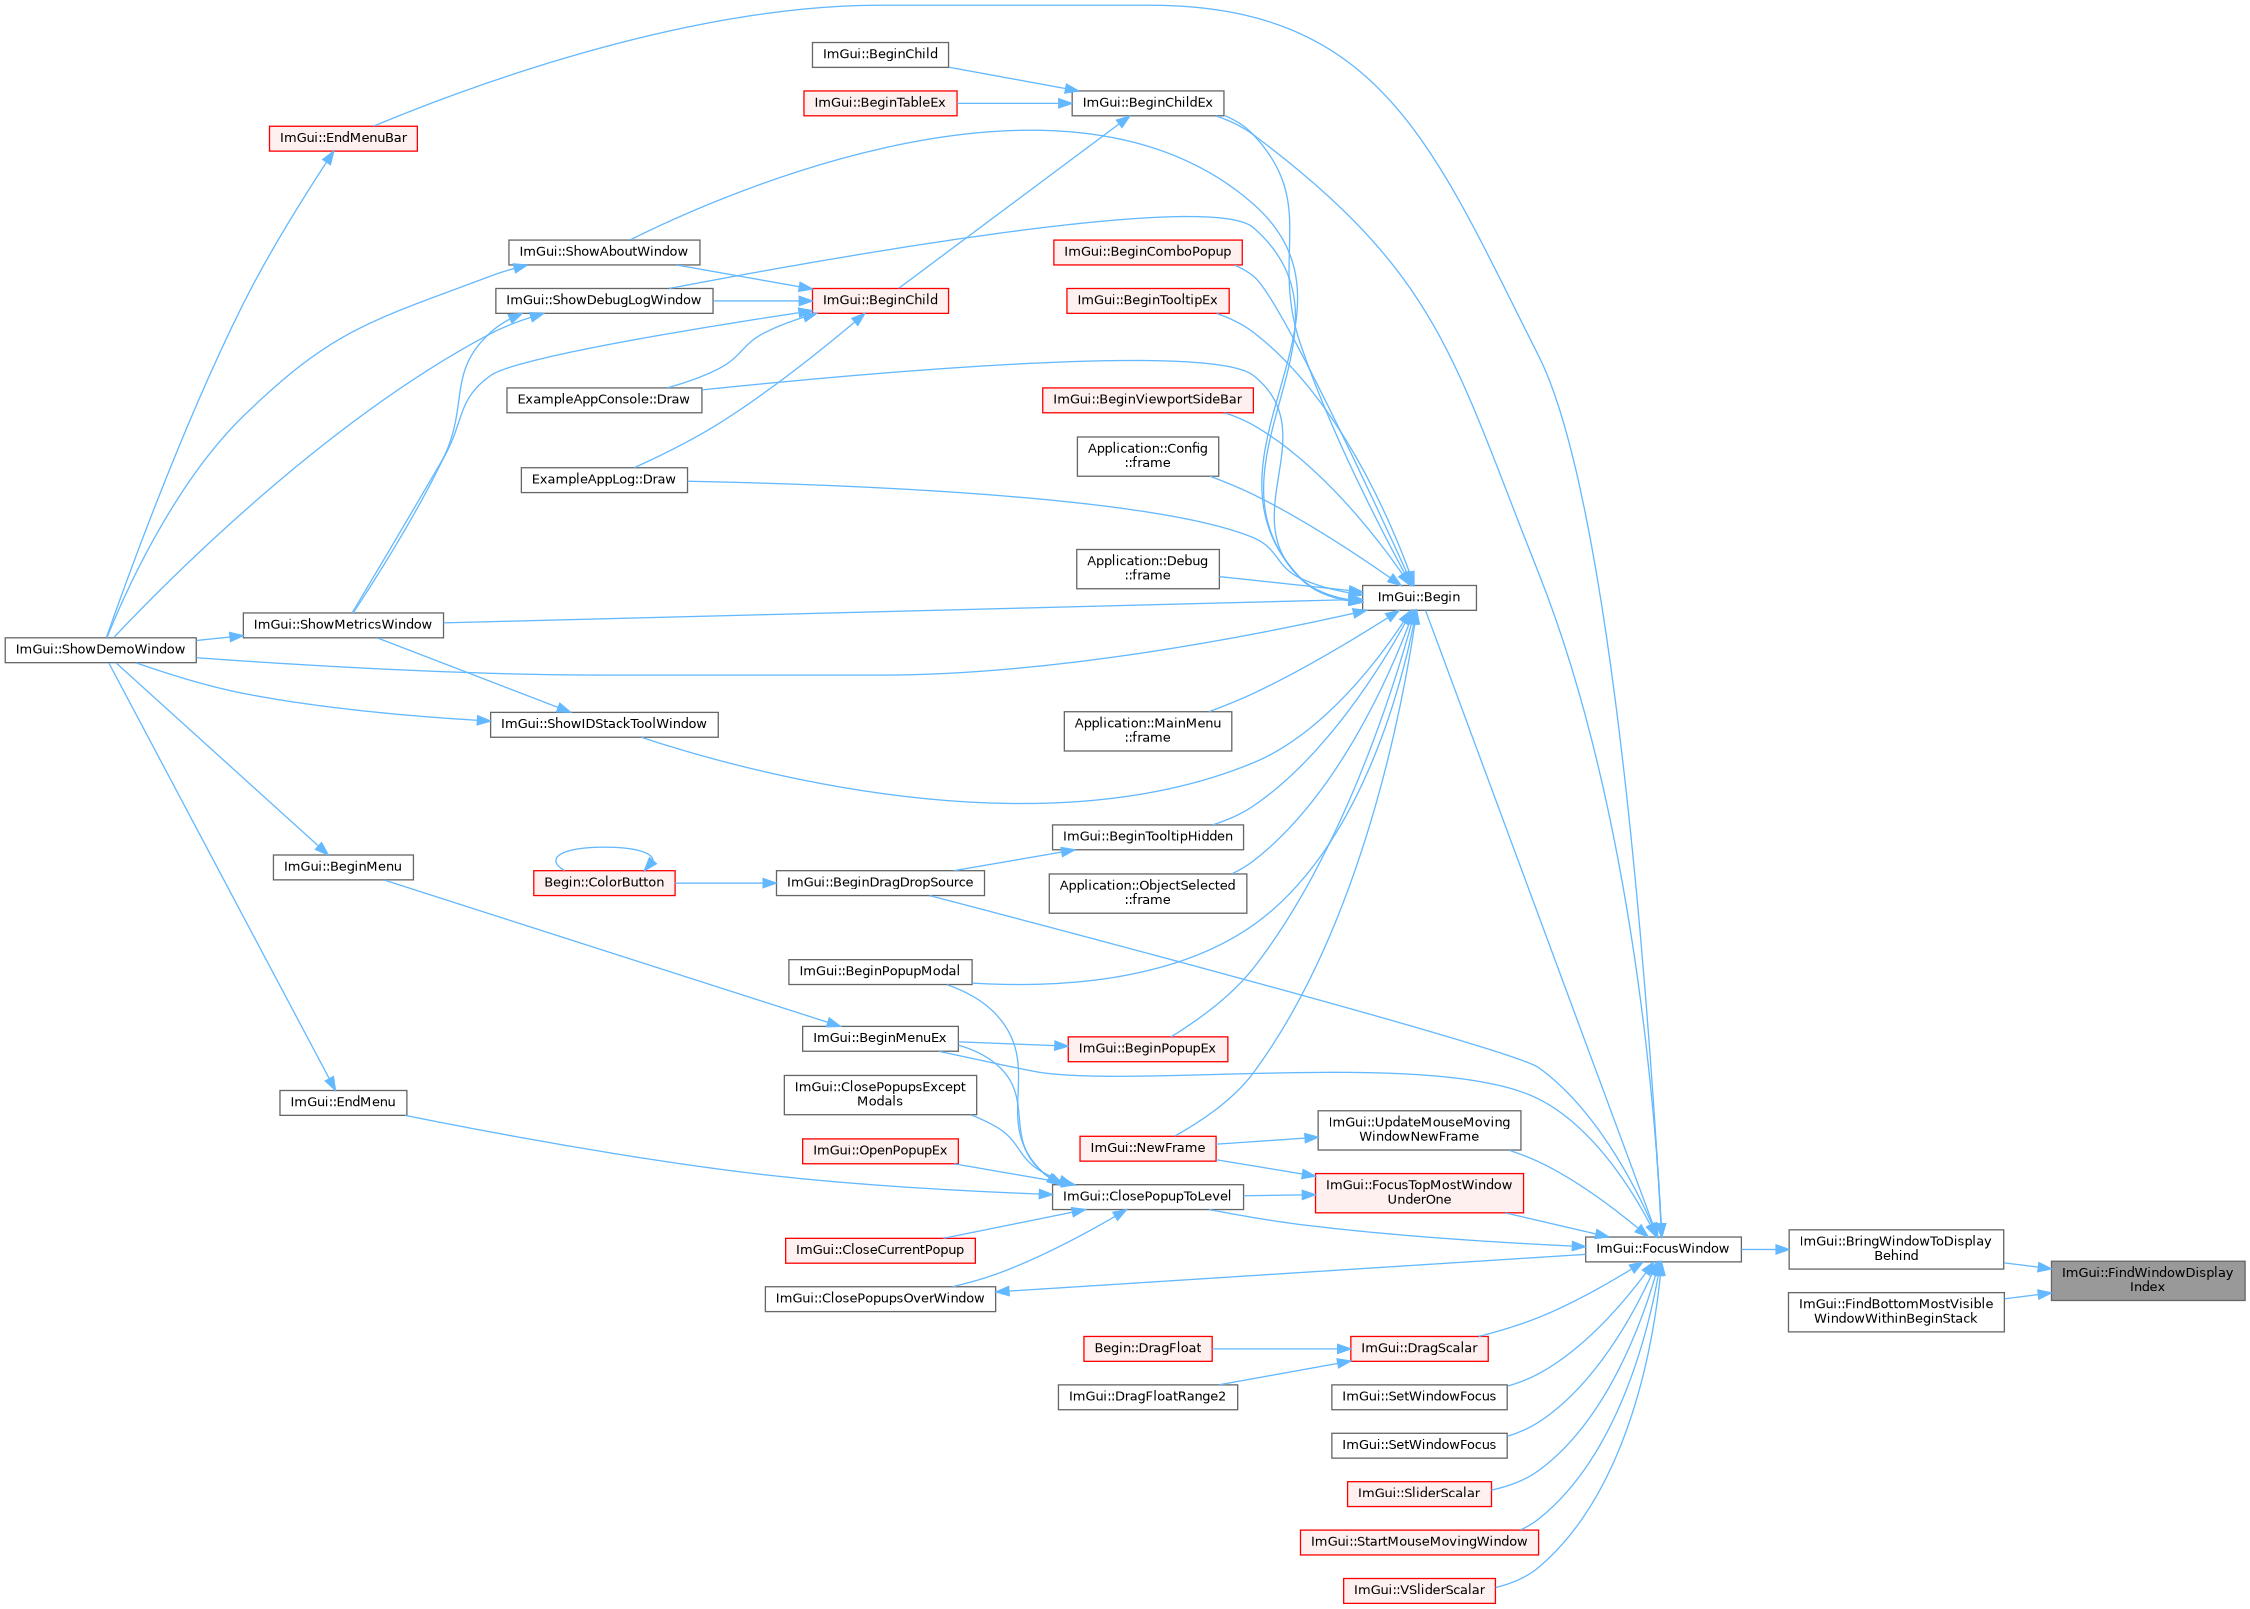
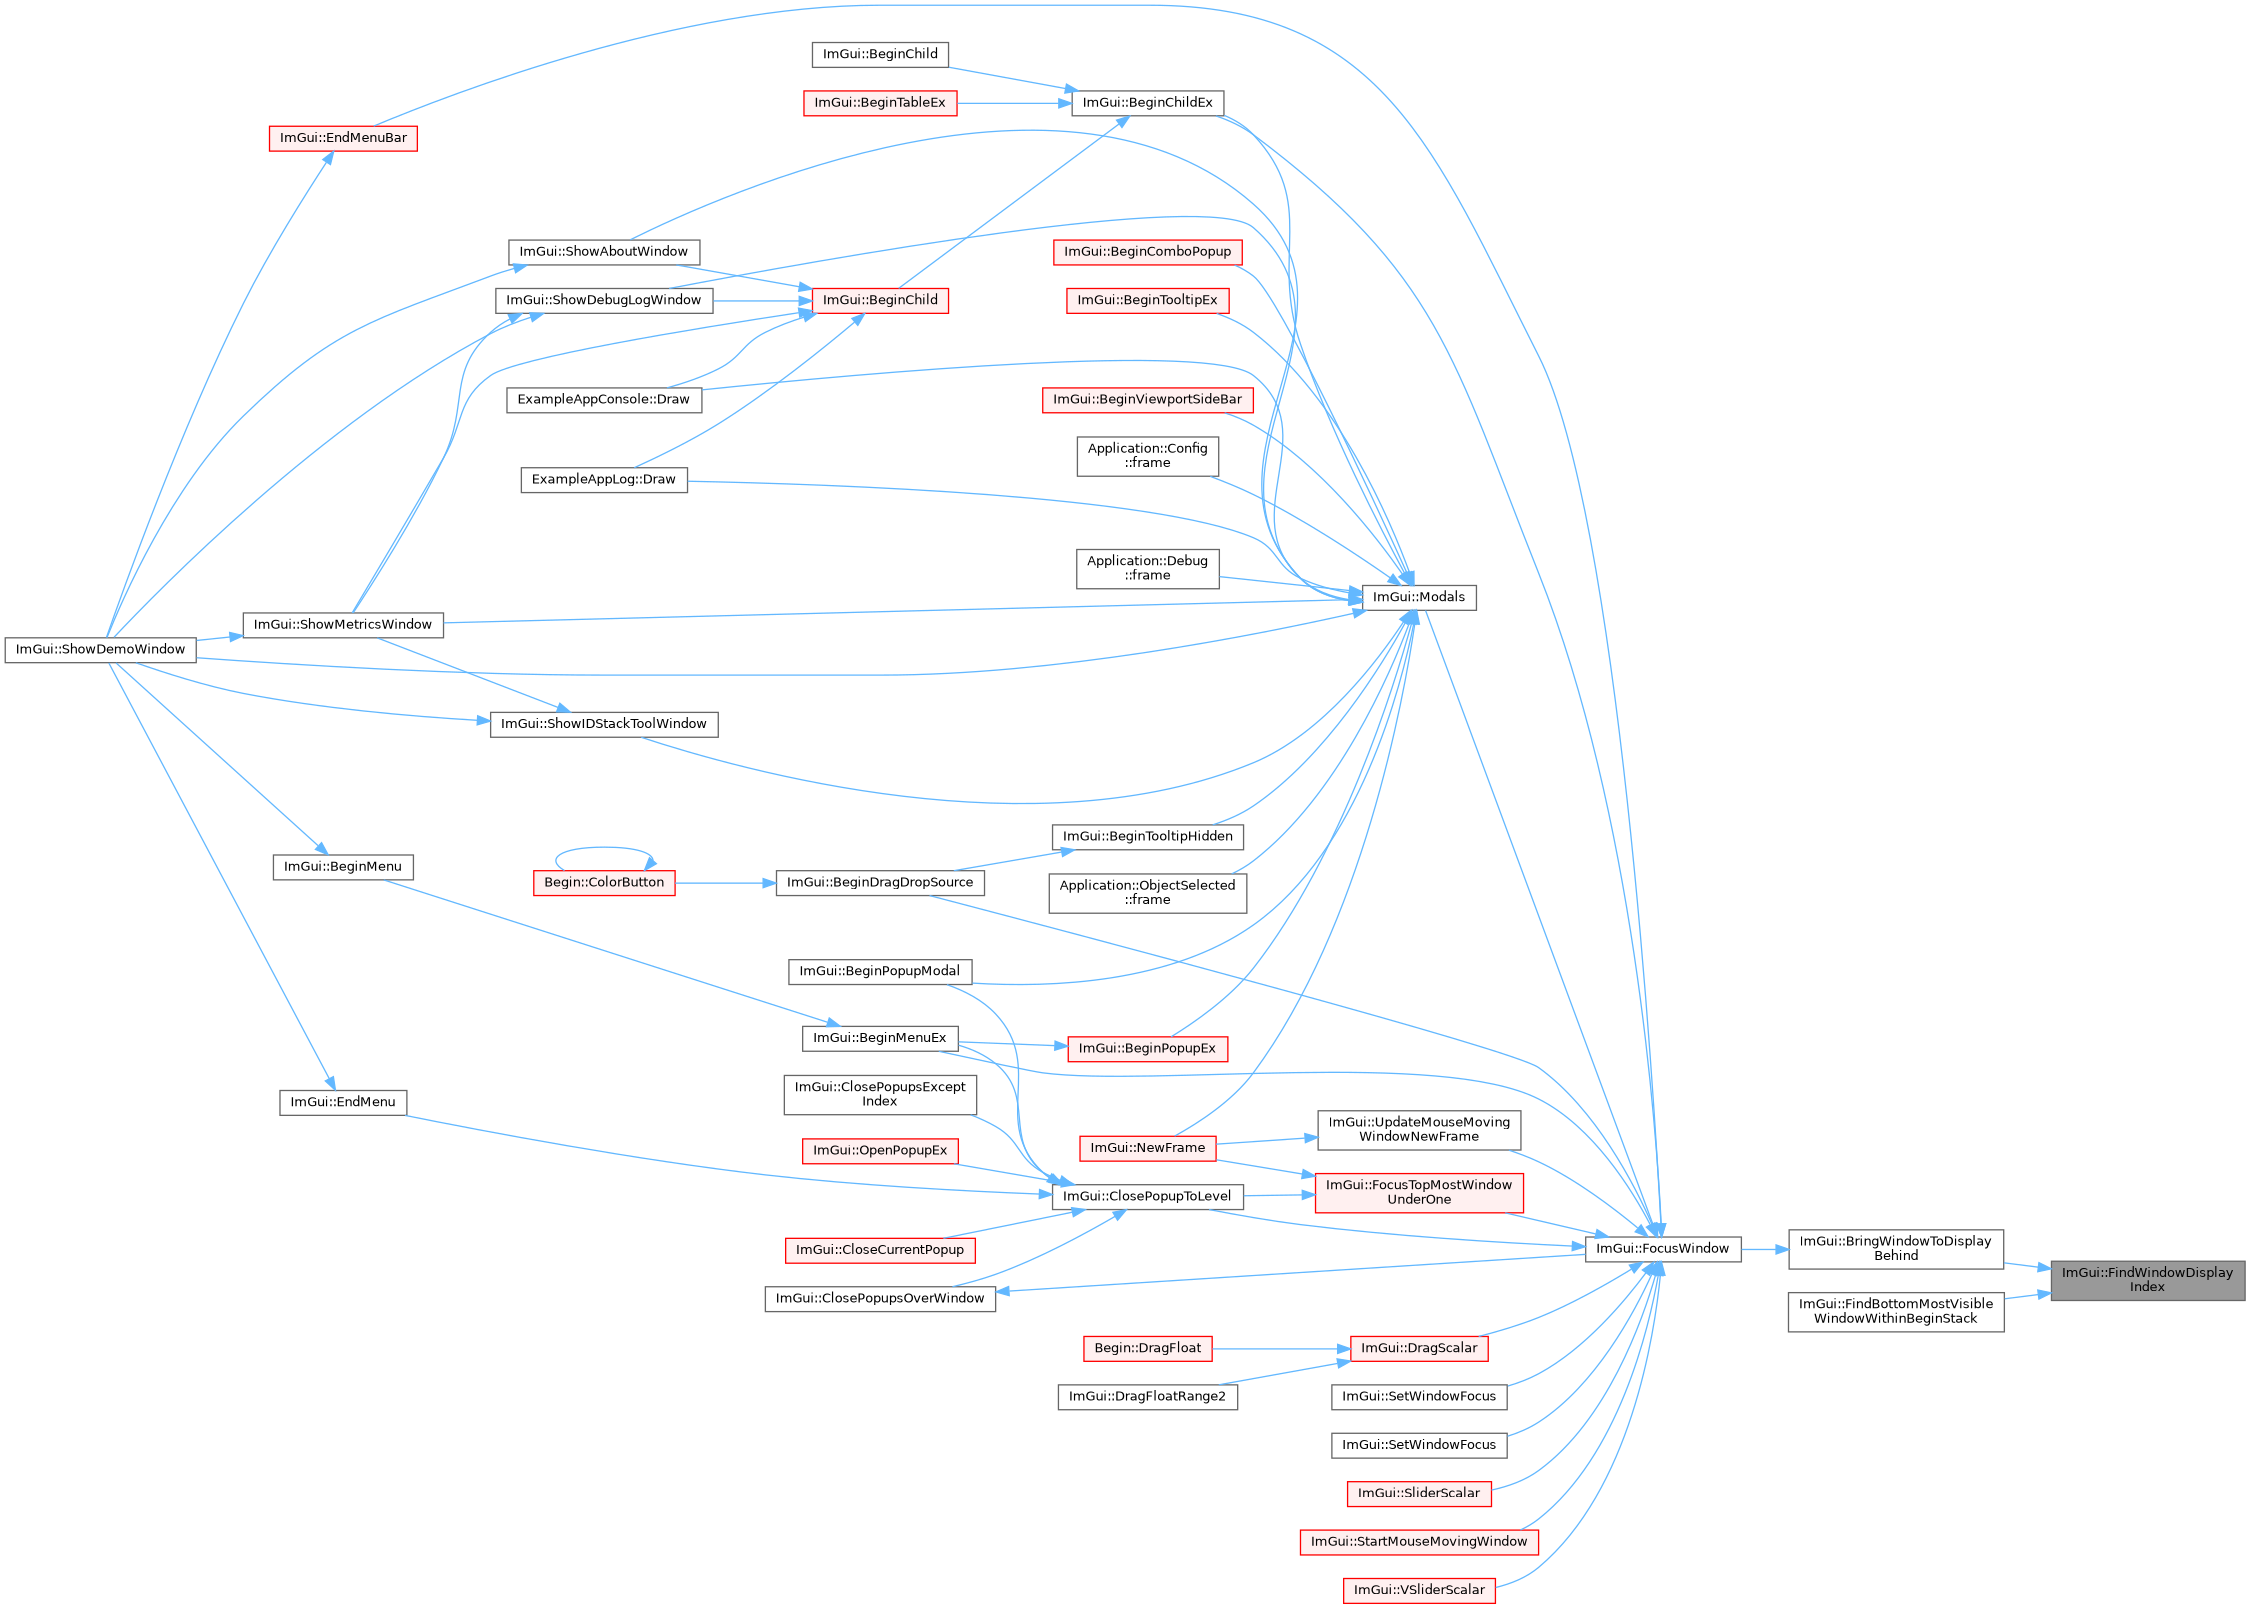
(1420, 598) -> (1420, 598)
(1148, 731) -> none
(881, 1095) -> (881, 1095)
